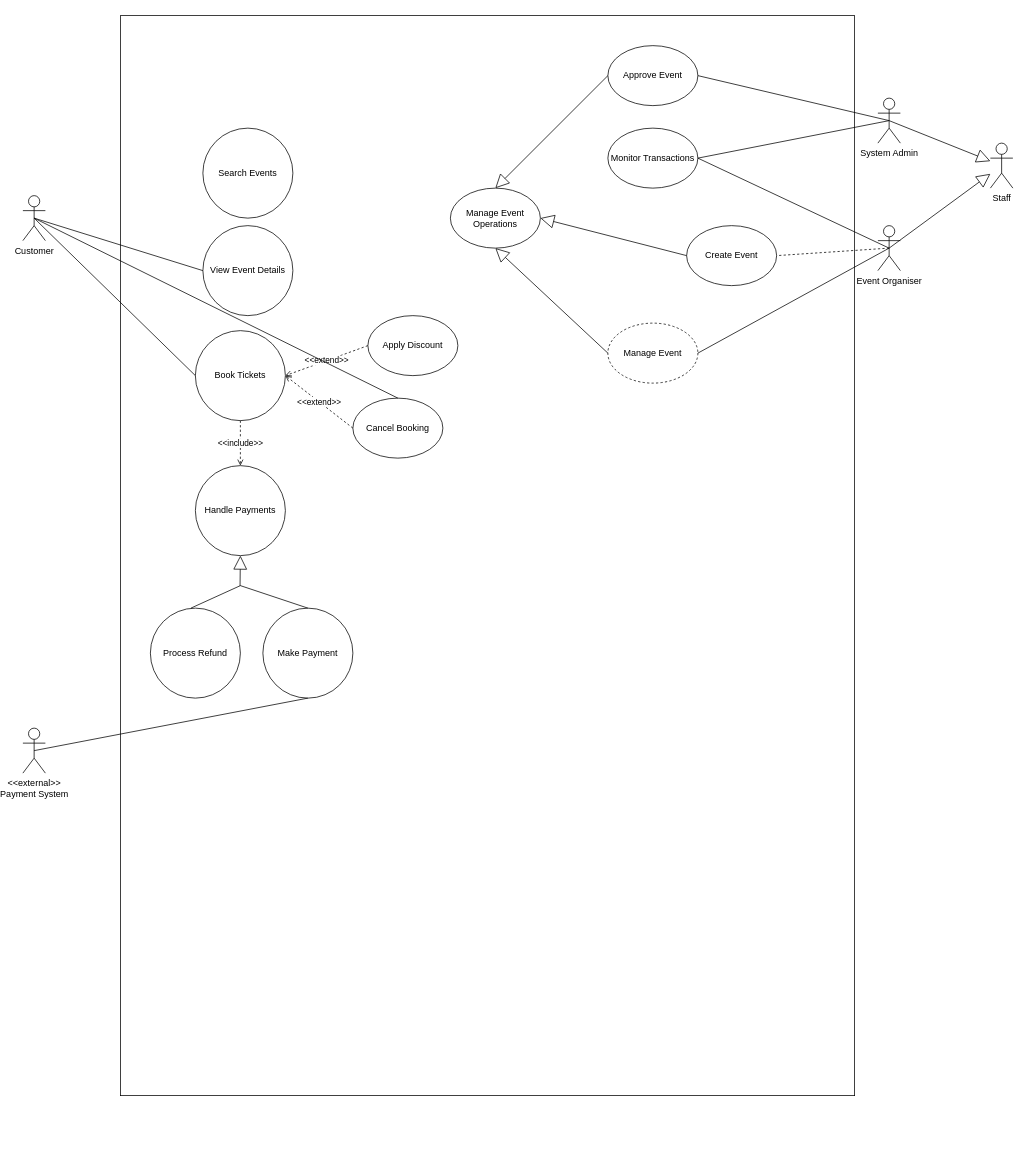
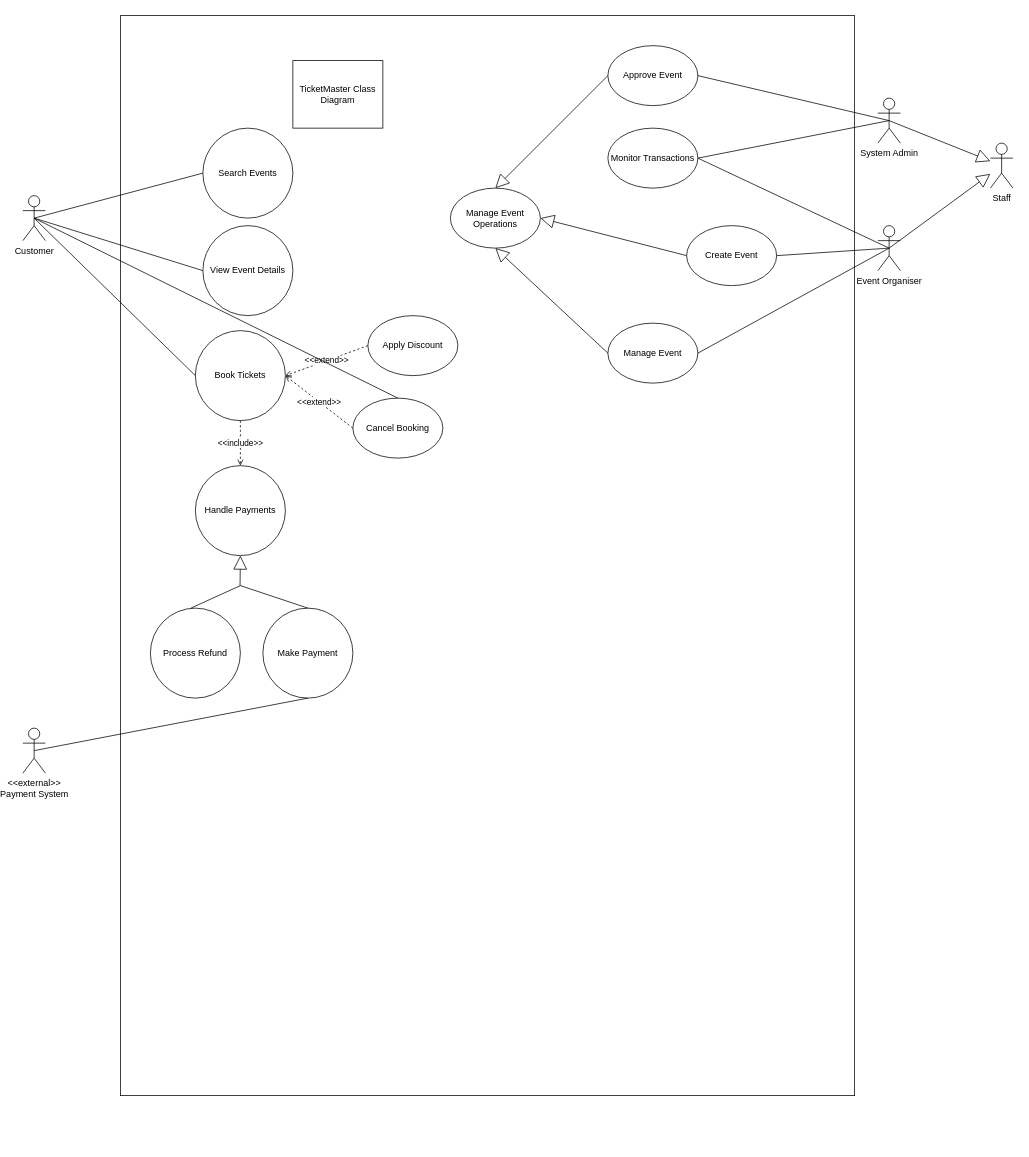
none -> (338, 94)
none -> (122, 194)
(831, 252) -> (831, 252)
(653, 353) -> (653, 353)
